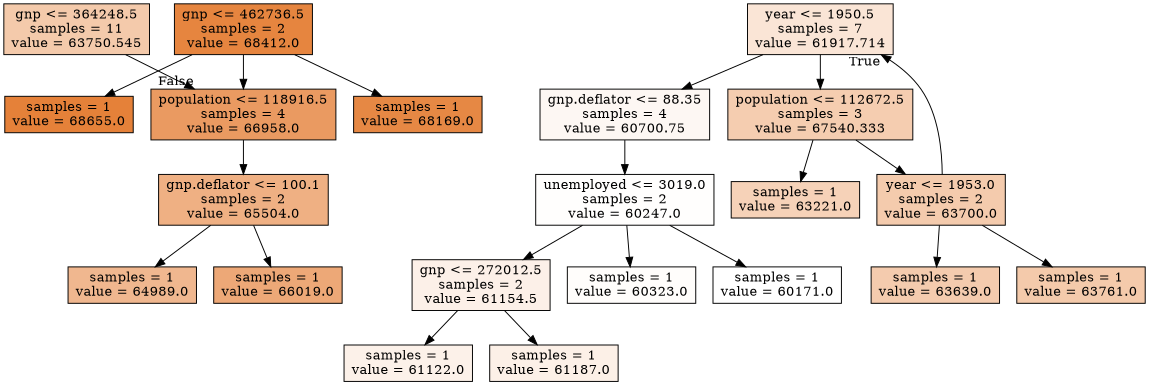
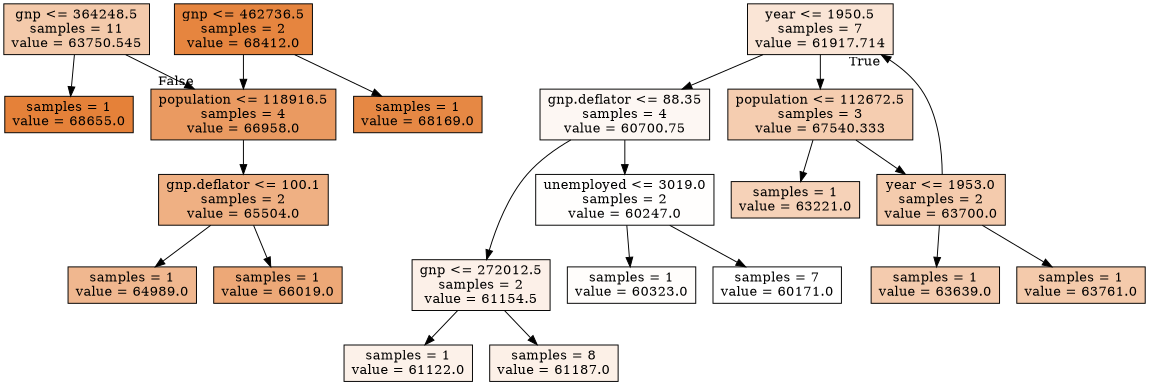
(151, 74) -> (73, 71)
(557, 240) -> (518, 186)
(777, 285) -> (777, 285)
(554, 363) -> (554, 363)
